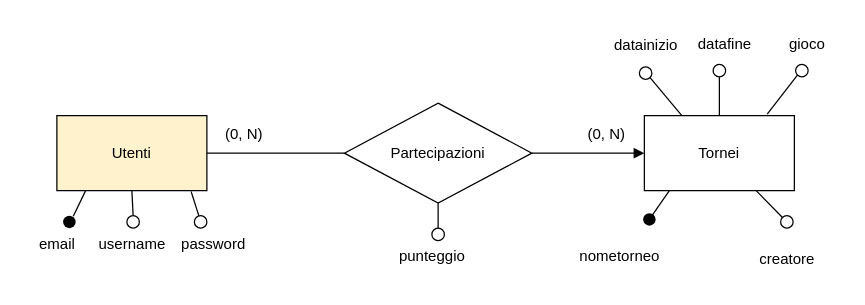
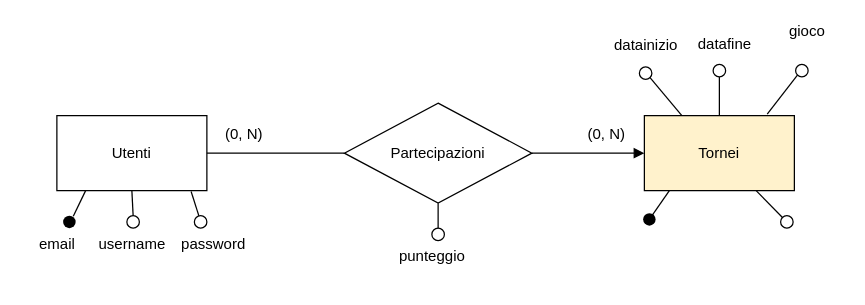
(807, 44) -> (807, 32)
(132, 153) -> (132, 153)
(719, 153) -> (719, 153)
(619, 257) -> none
(787, 259) -> none
